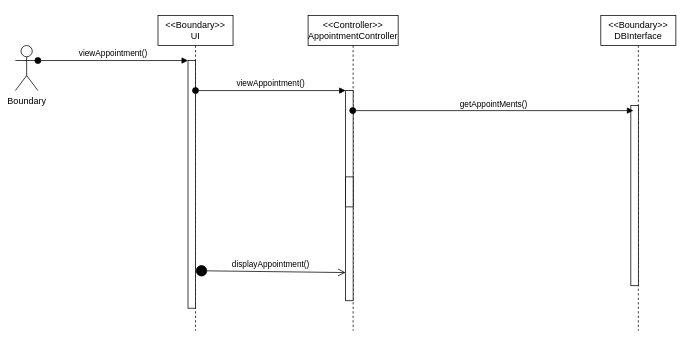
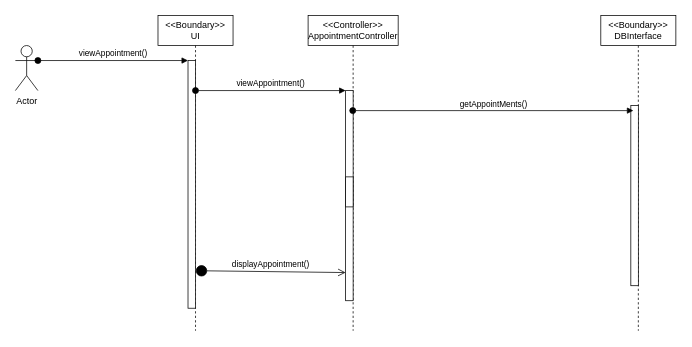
(27, 101) -> (27, 101)
